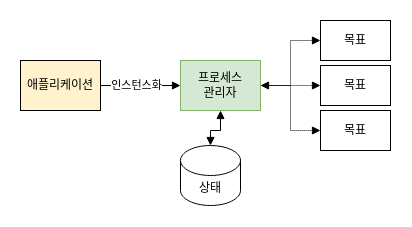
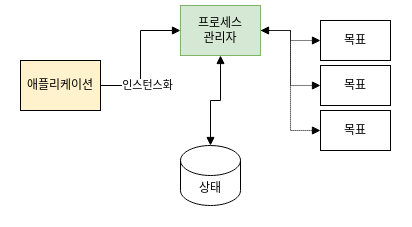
(221, 86) -> (221, 31)
